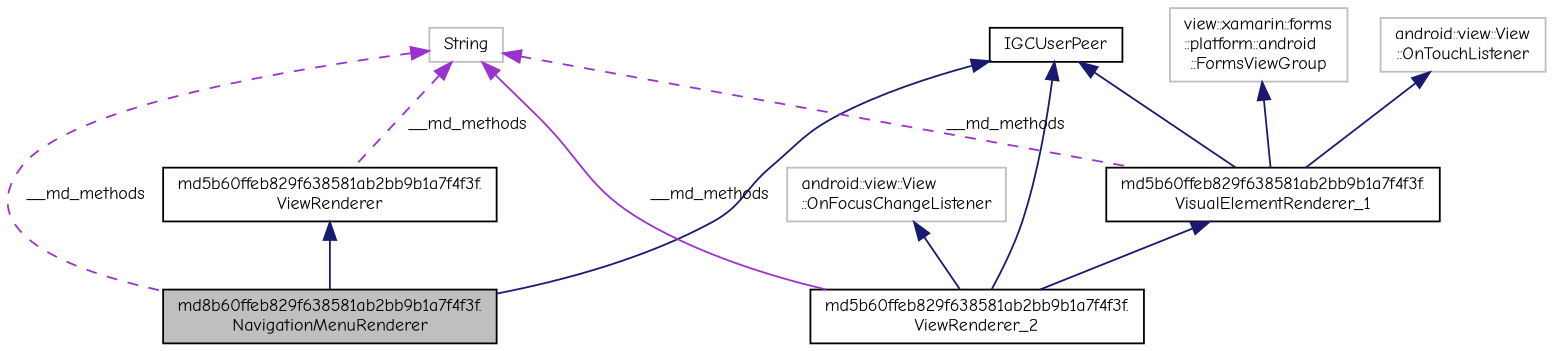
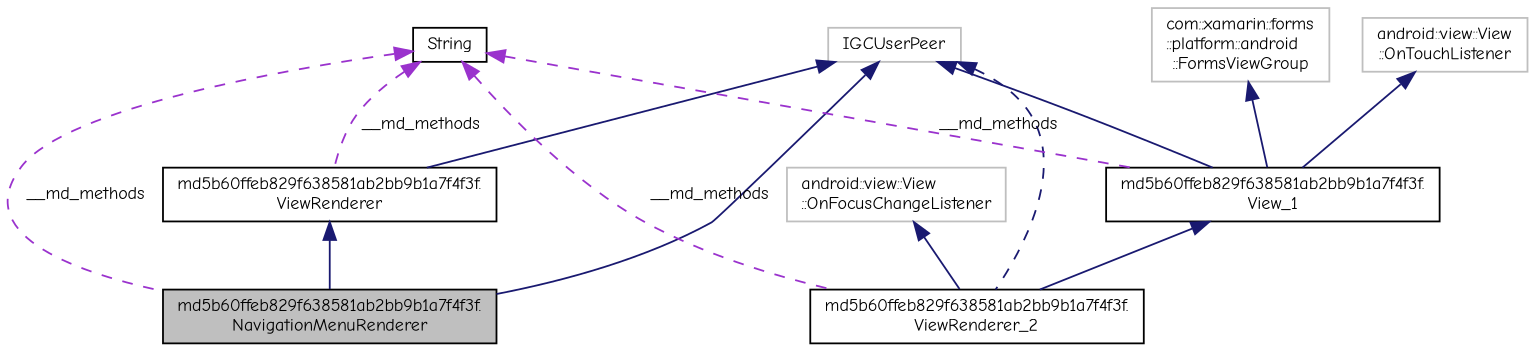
(466, 45) -> (450, 45)
(1056, 45) -> (895, 45)
(1259, 45) -> (1241, 45)
none -> (622, 117)
(1032, 188) -> (1043, 170)
(1273, 195) -> (1273, 195)
(638, 217) -> (634, 215)
(330, 316) -> (330, 316)
